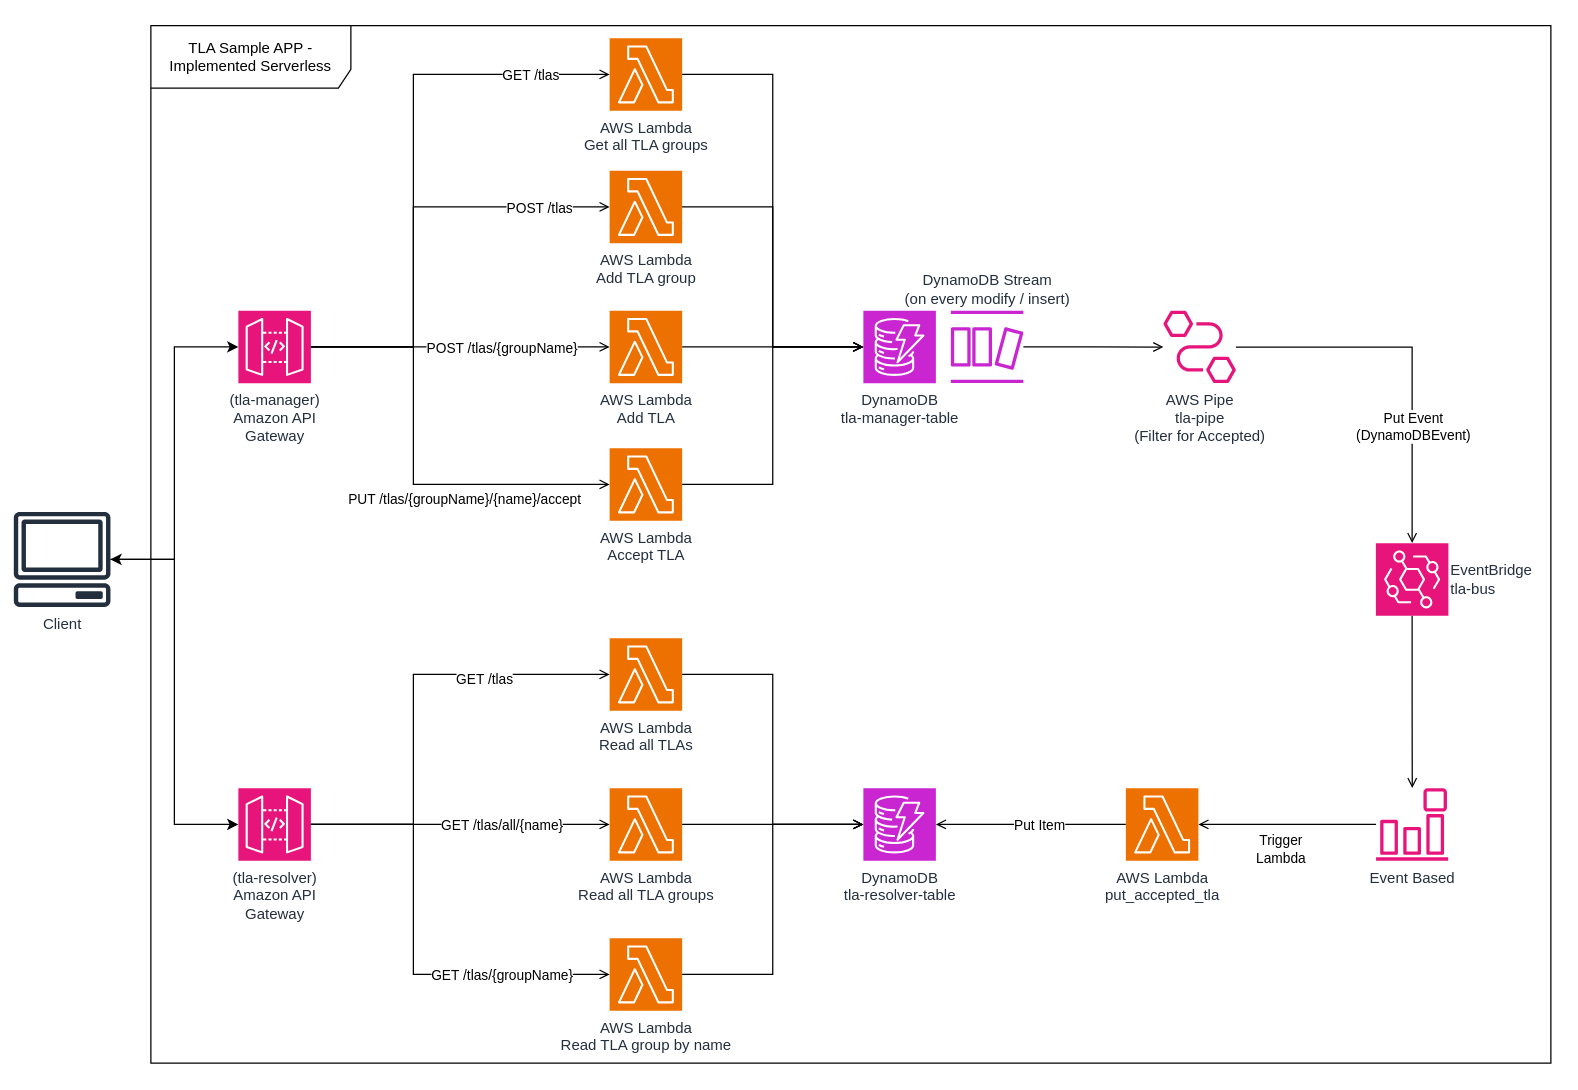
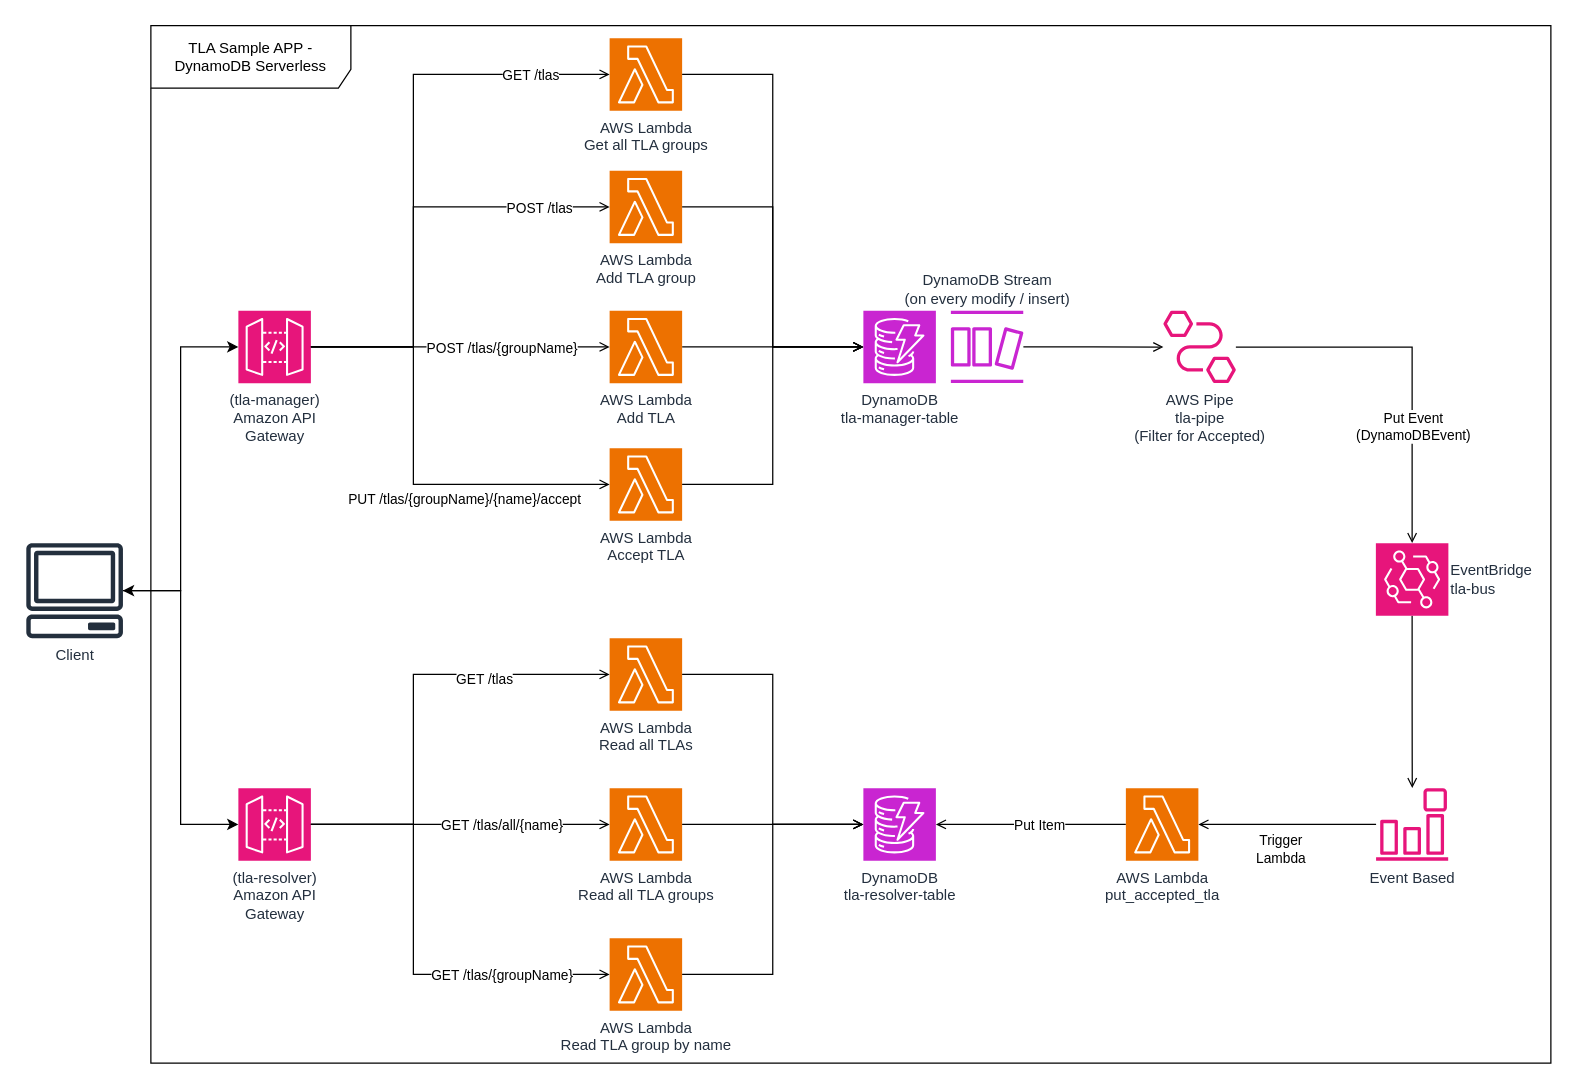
(251, 57) -> (251, 57)
(62, 559) -> (74, 591)
